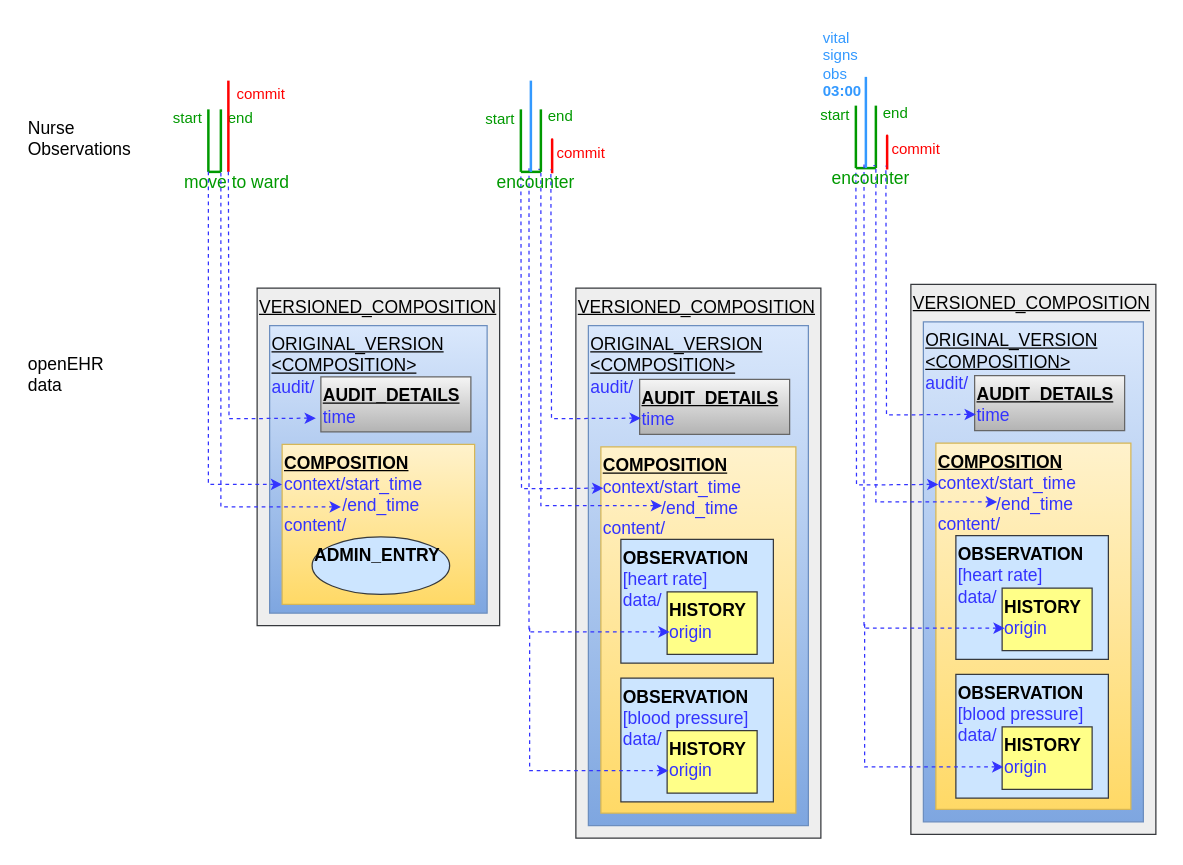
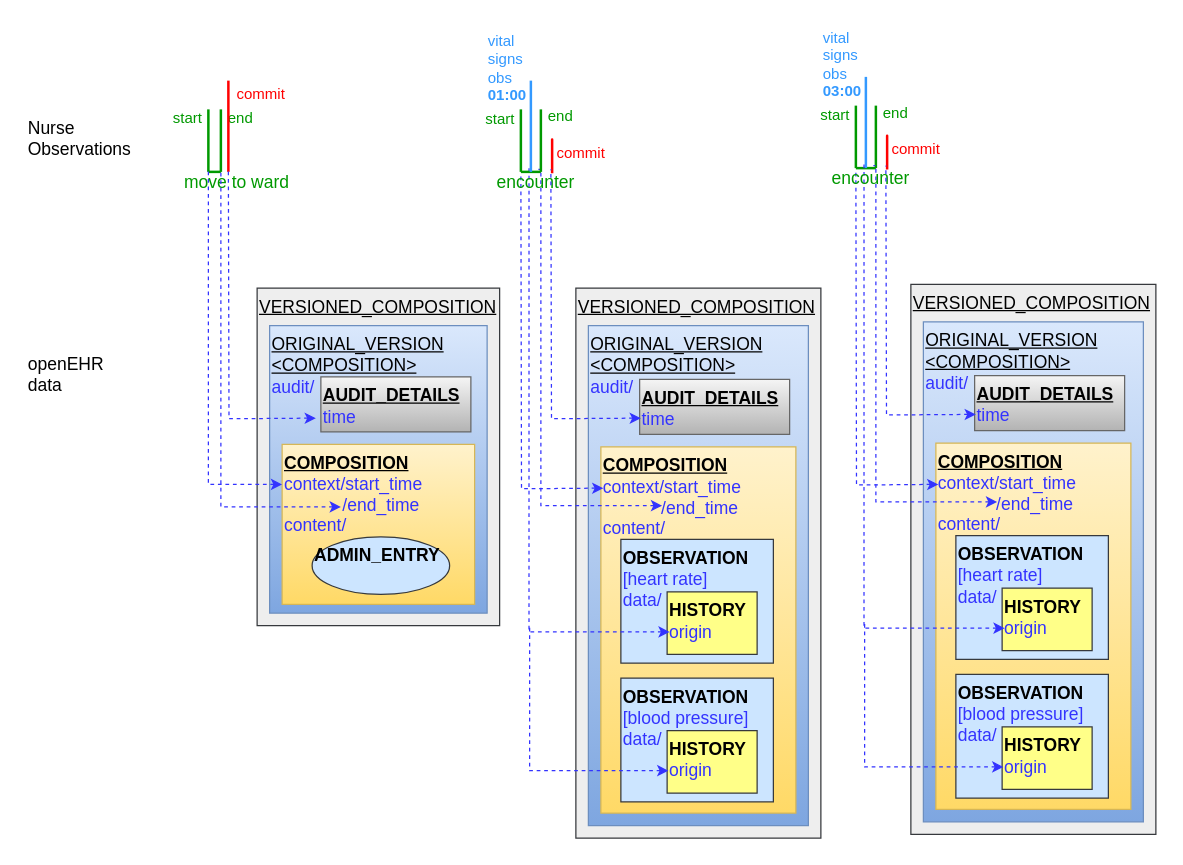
none -> (517, 67)
